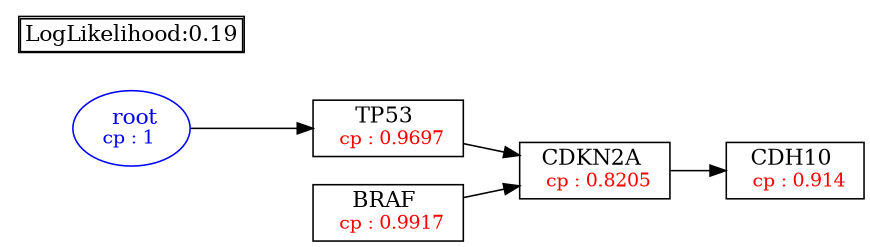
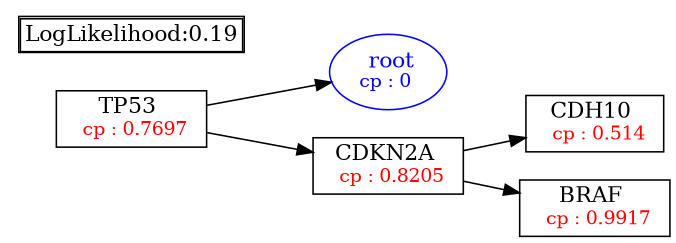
(244, 128) -> (261, 95)
(131, 138) -> (388, 81)
(392, 139) -> (135, 129)
(799, 181) -> (599, 134)
(484, 193) -> (484, 185)
